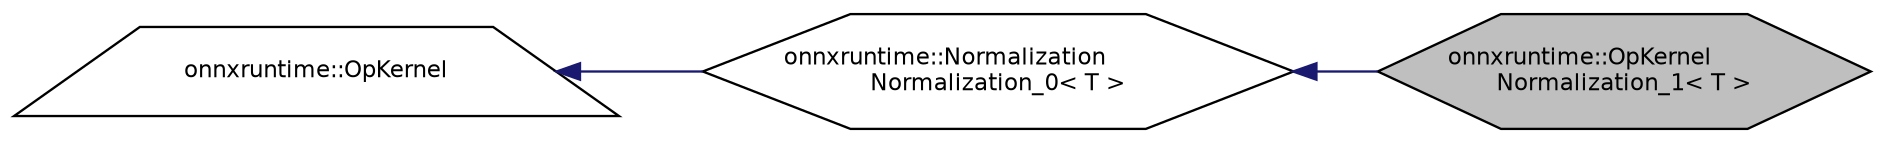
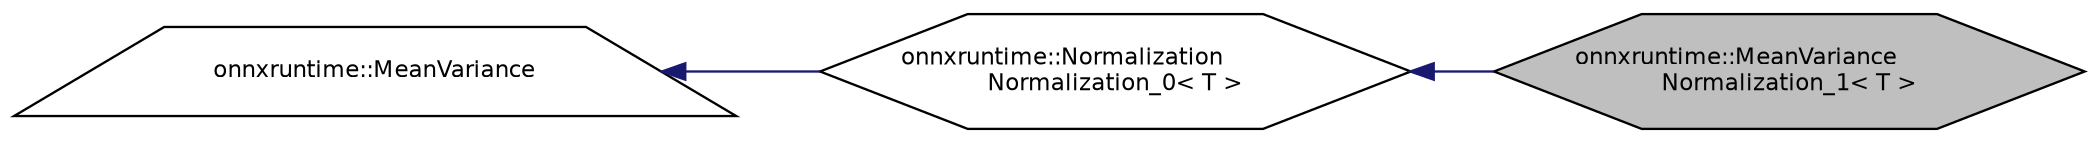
(316, 71) -> (375, 71)
(1624, 71) -> (1789, 71)
